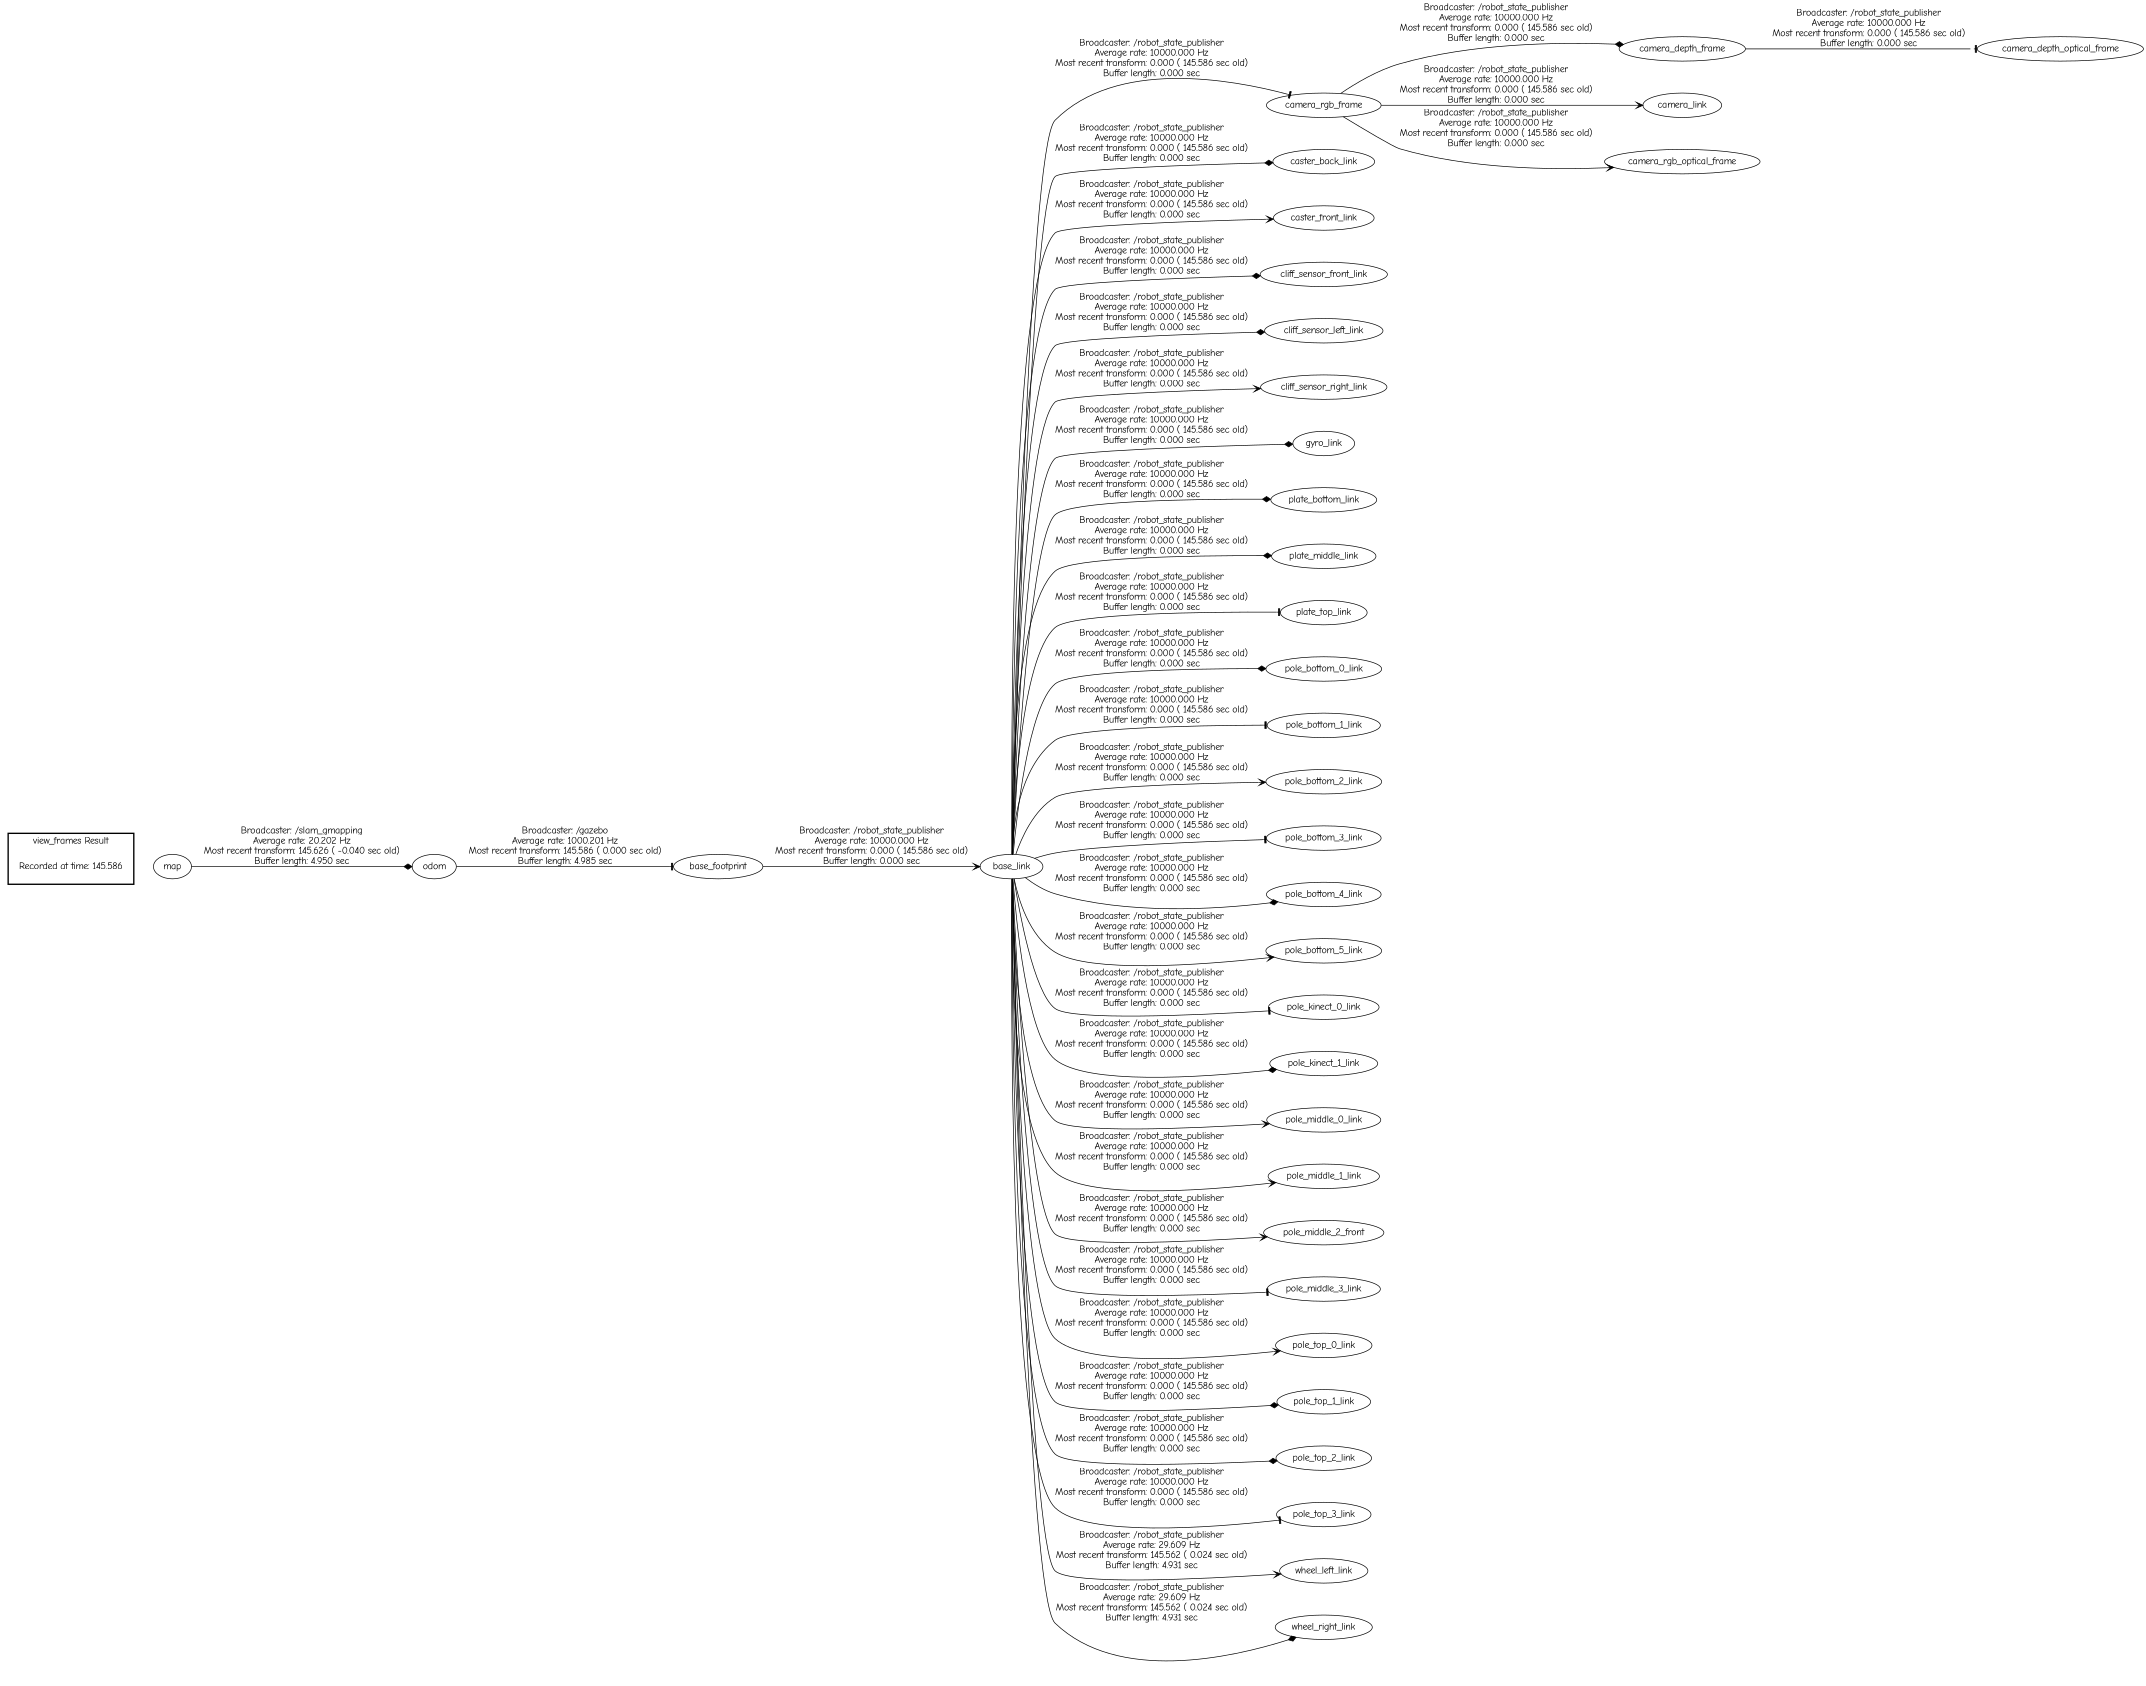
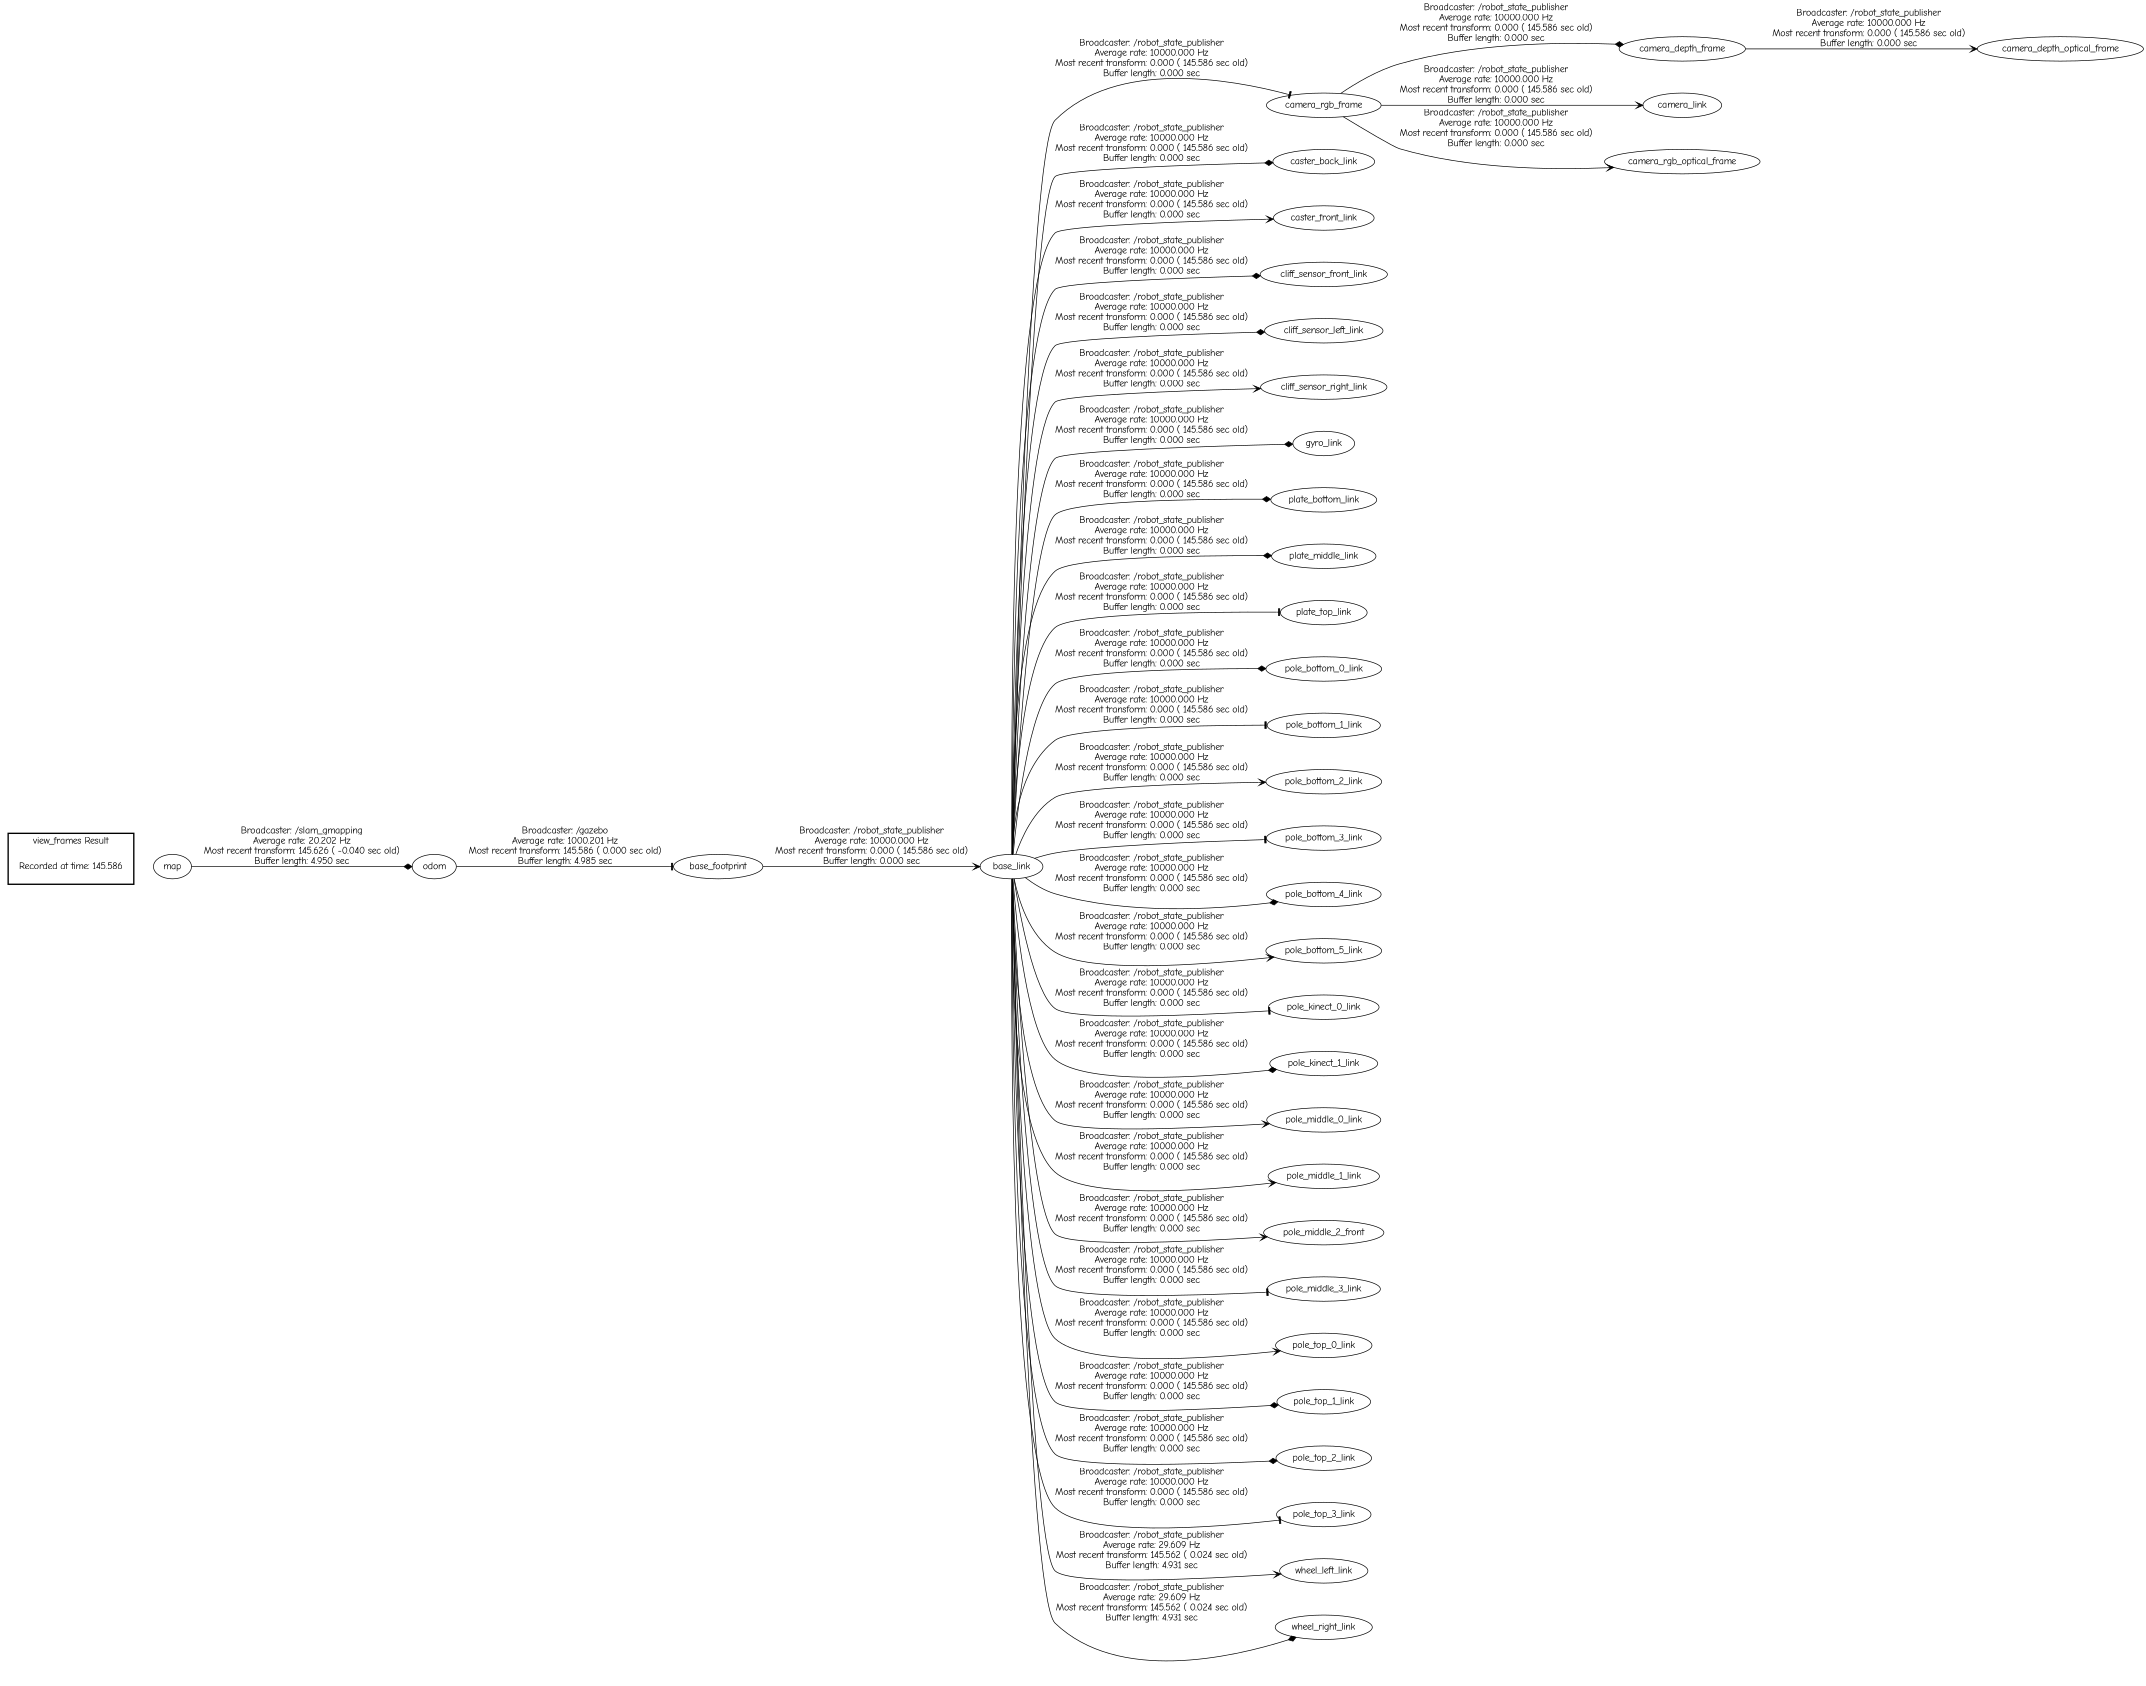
(1858, 49) -> (1858, 49)
